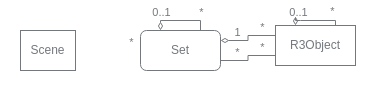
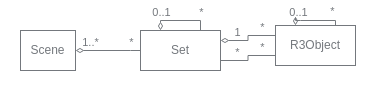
none -> (111, 51)
(181, 51) -> (181, 51)
